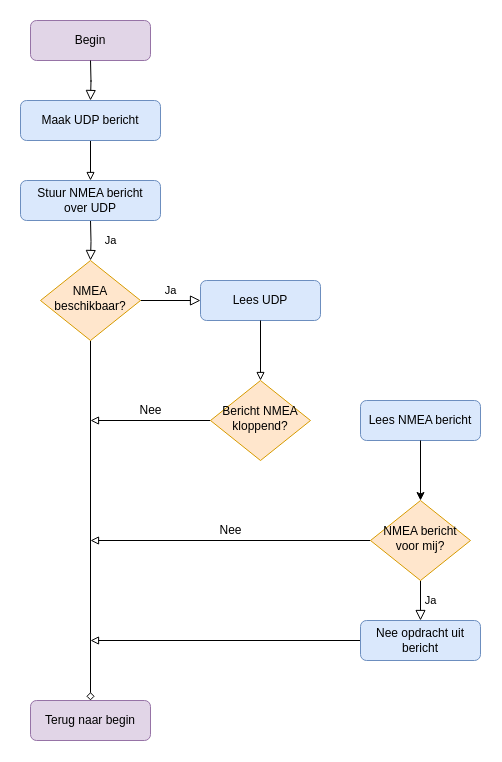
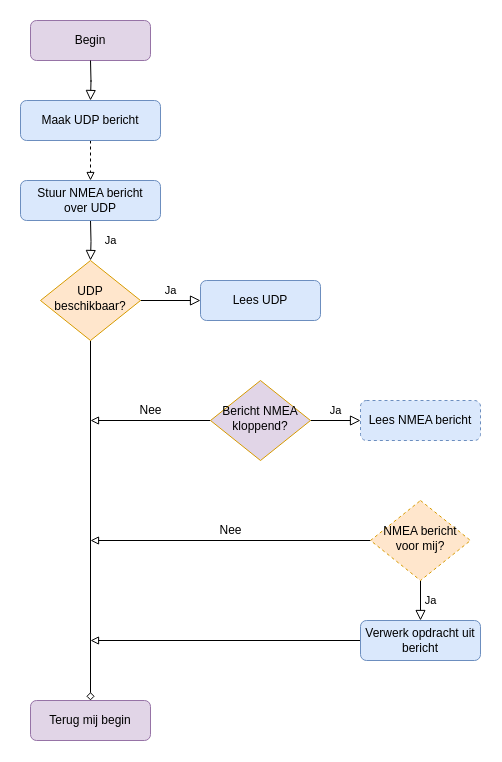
(91, 157) -> (91, 157)
(91, 299) -> (91, 299)
(261, 346) -> none
(261, 421) -> (261, 421)
none -> (330, 421)
(421, 421) -> (421, 421)
(421, 467) -> none
(421, 541) -> (421, 541)
(421, 641) -> (421, 641)
(91, 721) -> (91, 721)
